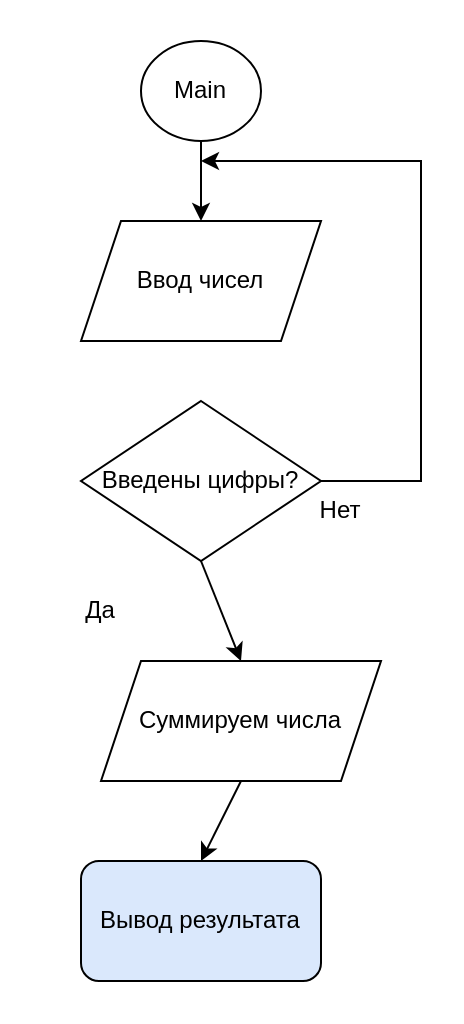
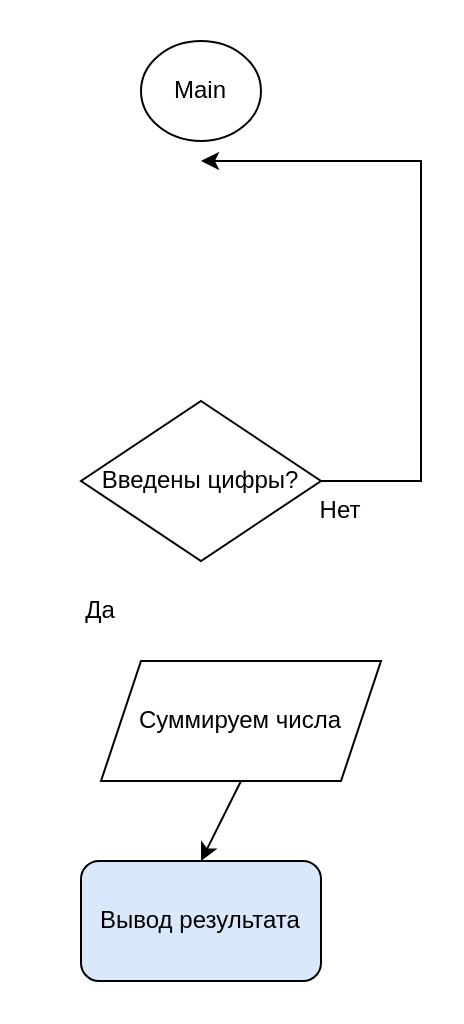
(201, 174) -> none
(201, 281) -> none
(219, 605) -> none
